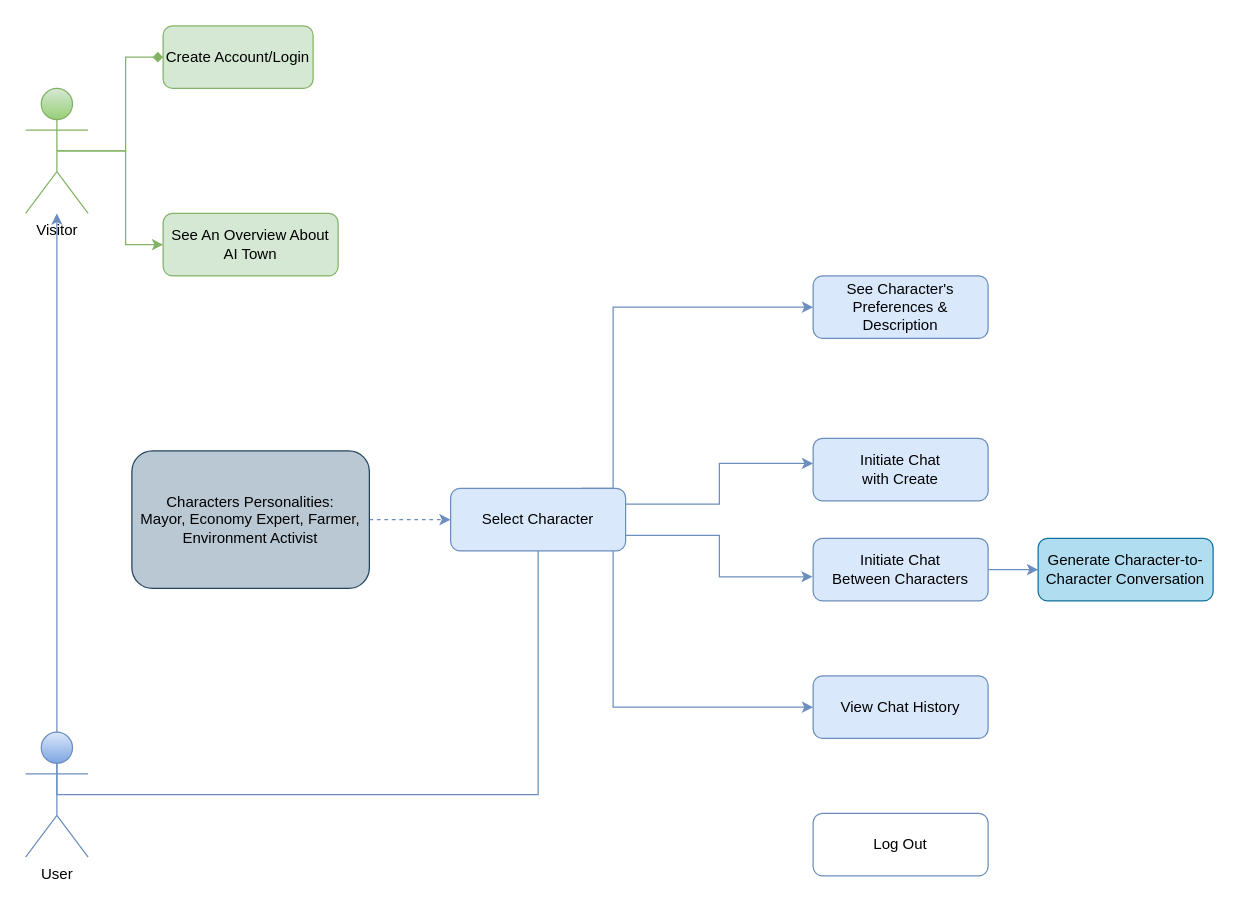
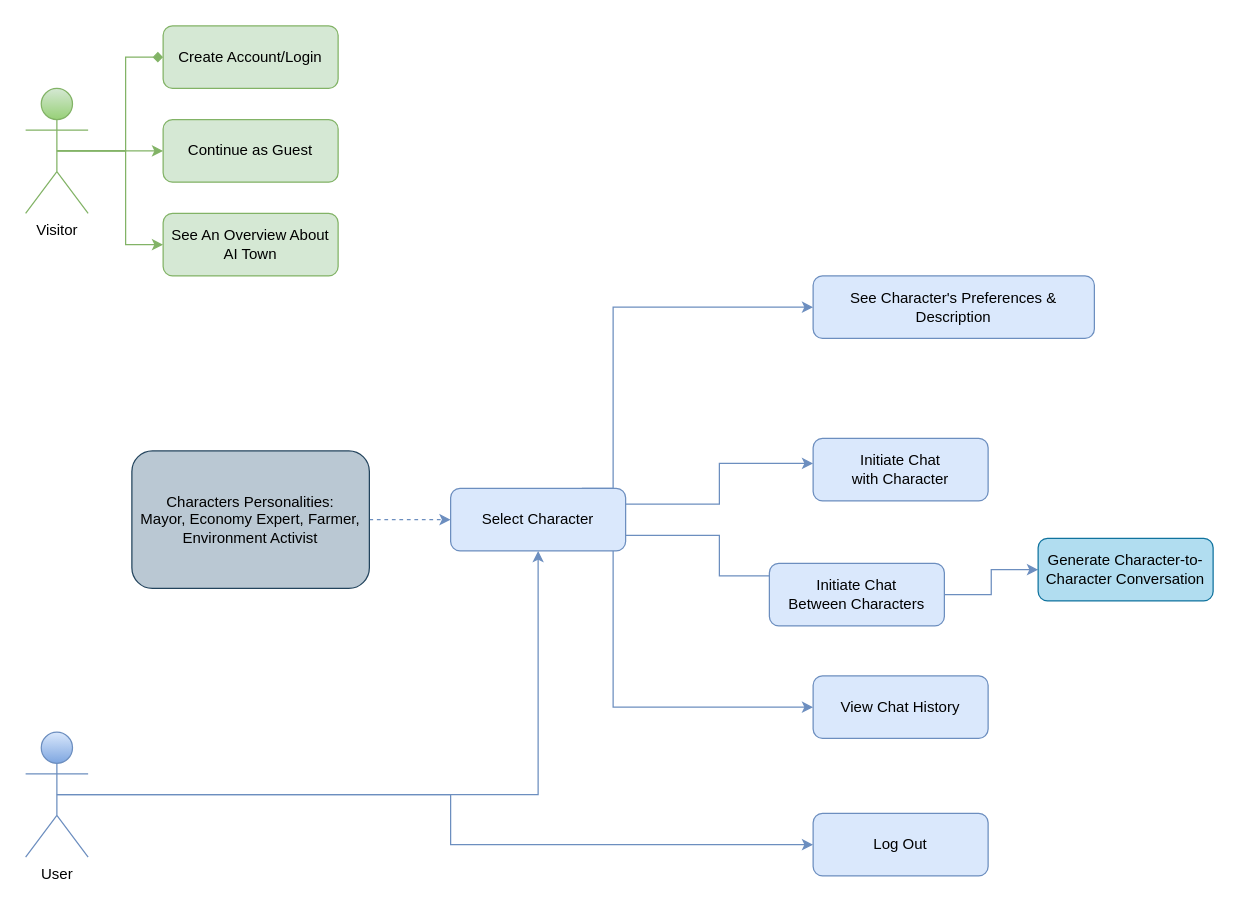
(238, 57) -> (251, 57)
none -> (141, 151)
none -> (251, 151)
(901, 307) -> (954, 307)
(901, 469) -> (901, 469)
(57, 477) -> (604, 844)
(538, 557) -> (538, 561)
(901, 569) -> (857, 594)
(901, 844) -> (901, 844)
